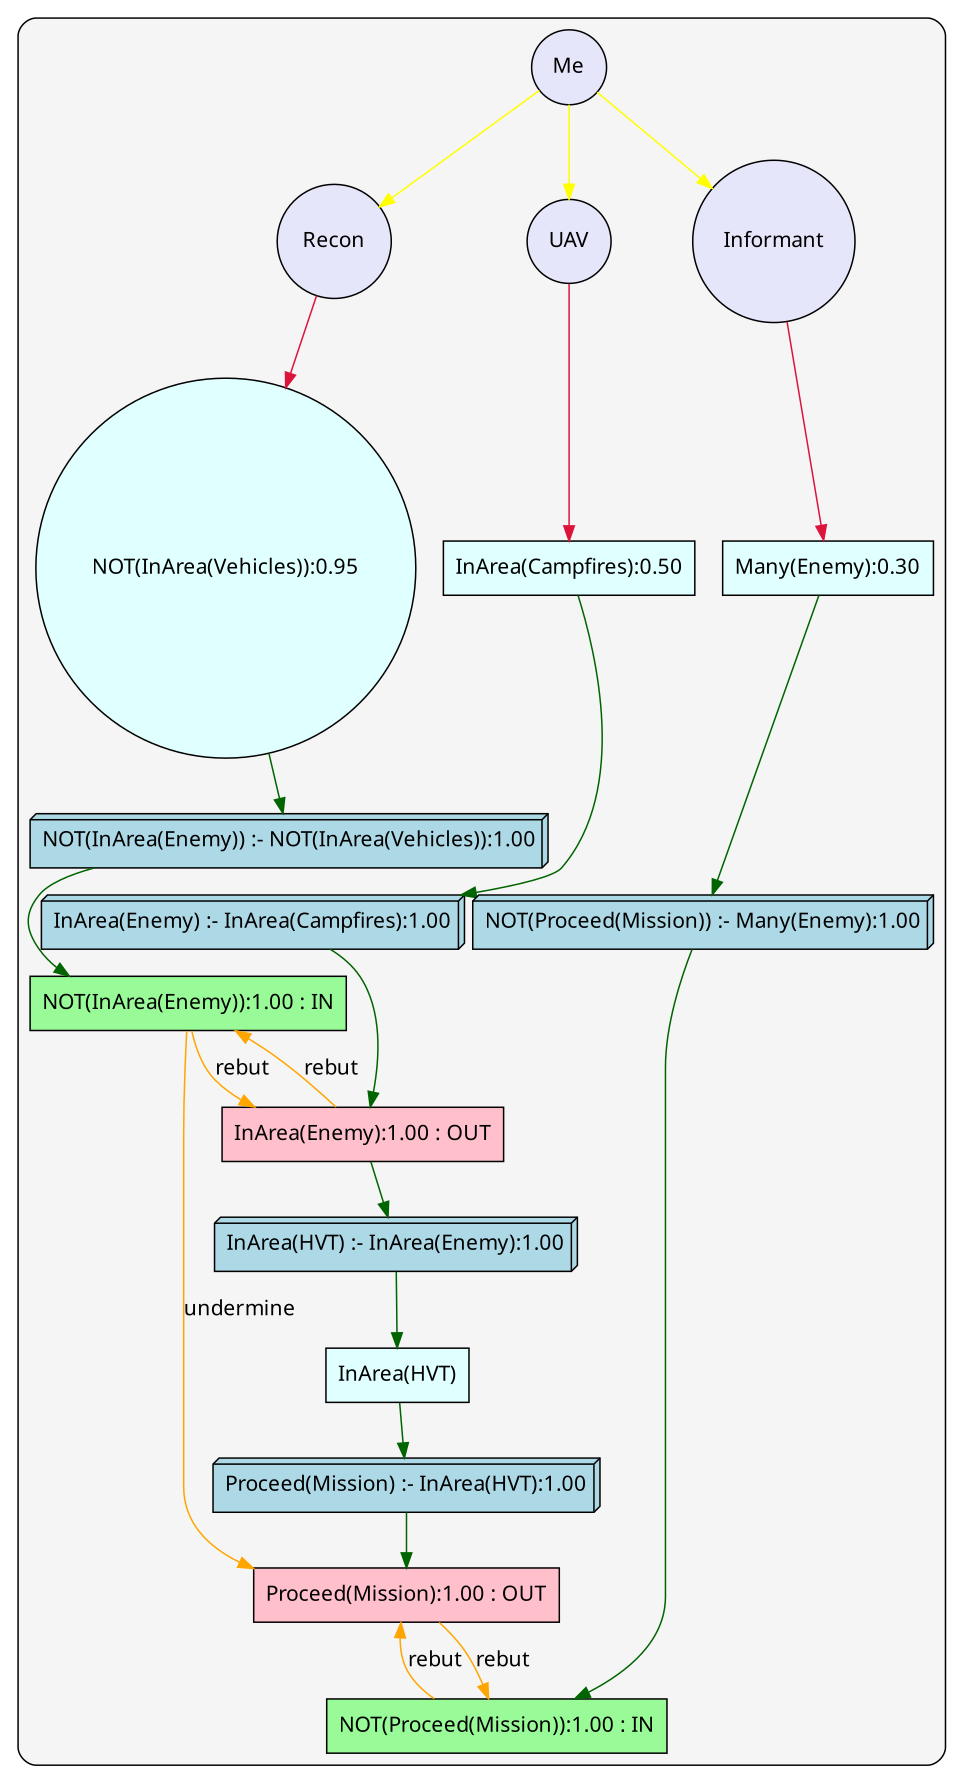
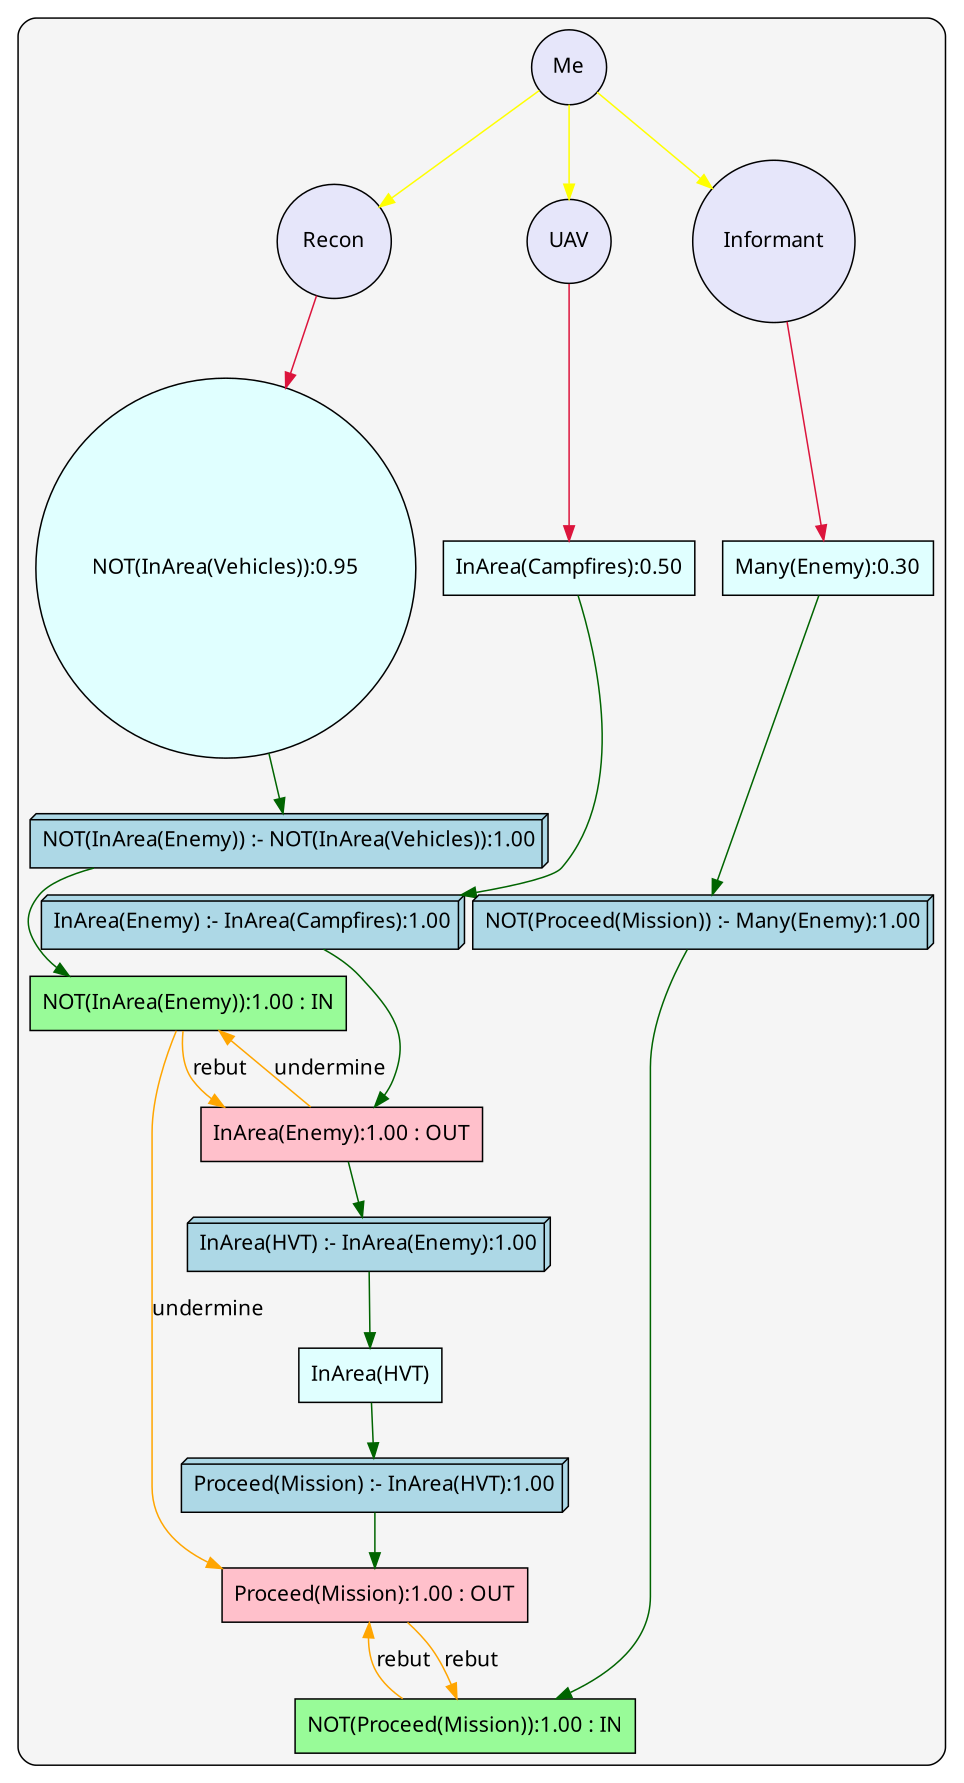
(332, 1069) -> (330, 1069)
